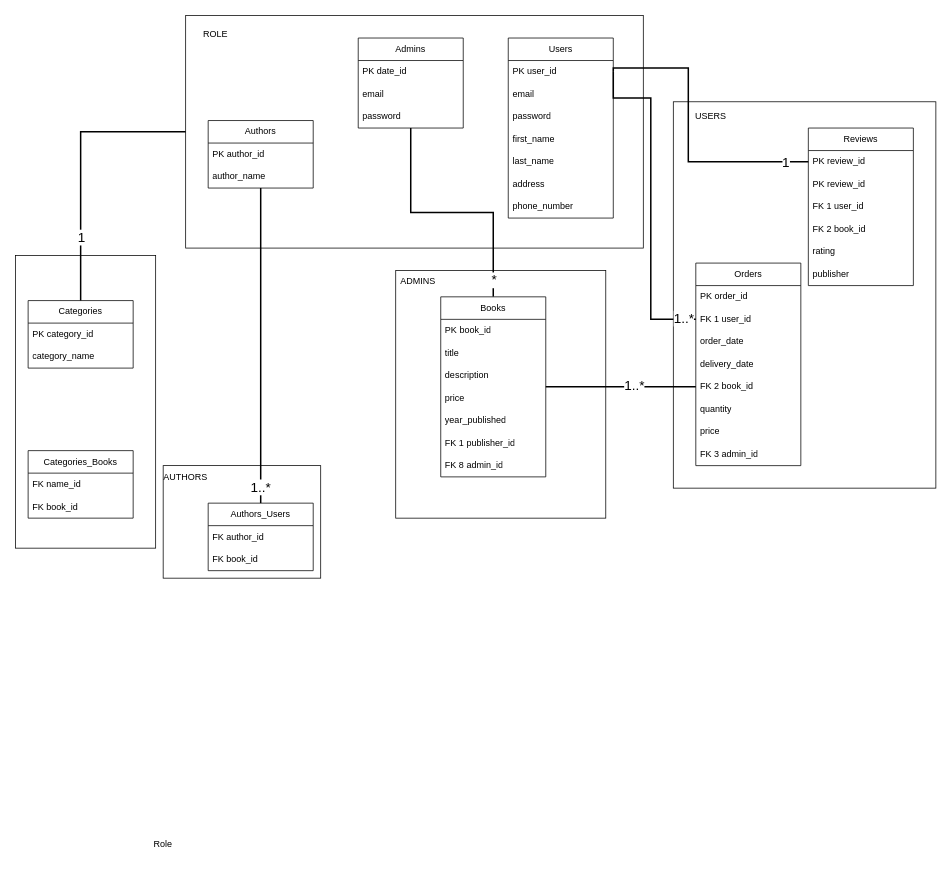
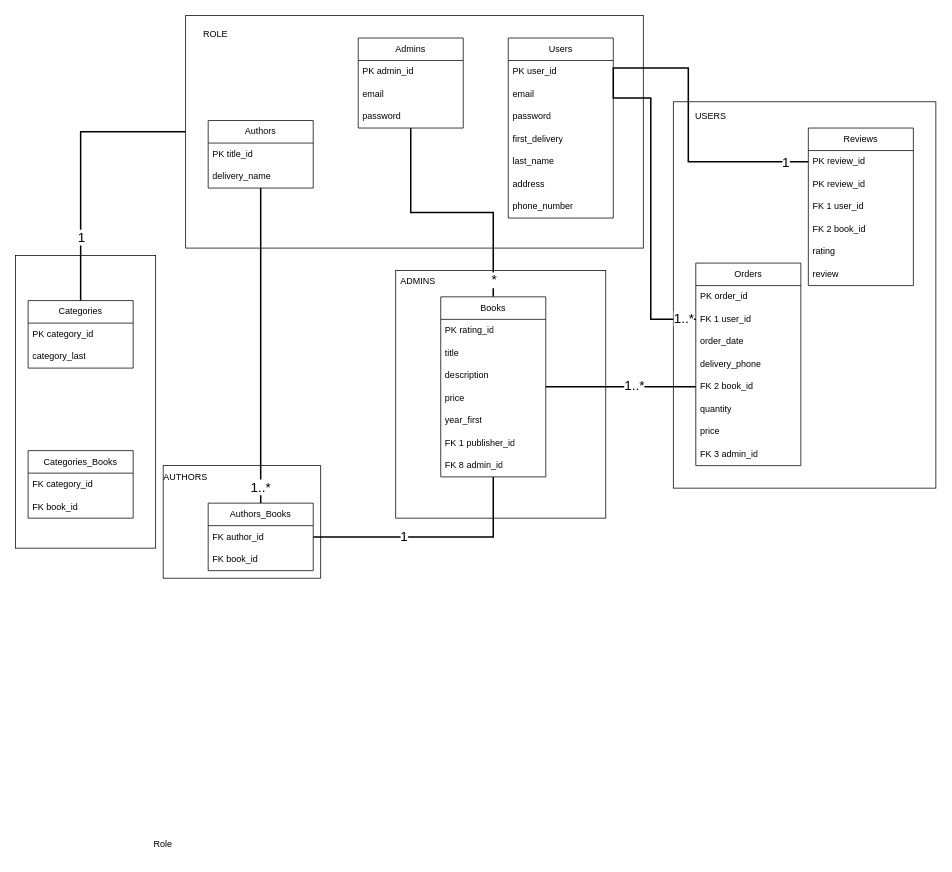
(387, 72) -> (388, 72)
(537, 139) -> (544, 139)
(242, 154) -> (237, 154)
(240, 177) -> (243, 177)
(833, 274) -> (827, 274)
(468, 330) -> (472, 330)
(65, 357) -> (64, 357)
(731, 364) -> (733, 364)
(478, 420) -> (469, 420)
(57, 484) -> (67, 484)
(261, 514) -> (261, 514)
none -> (433, 537)
